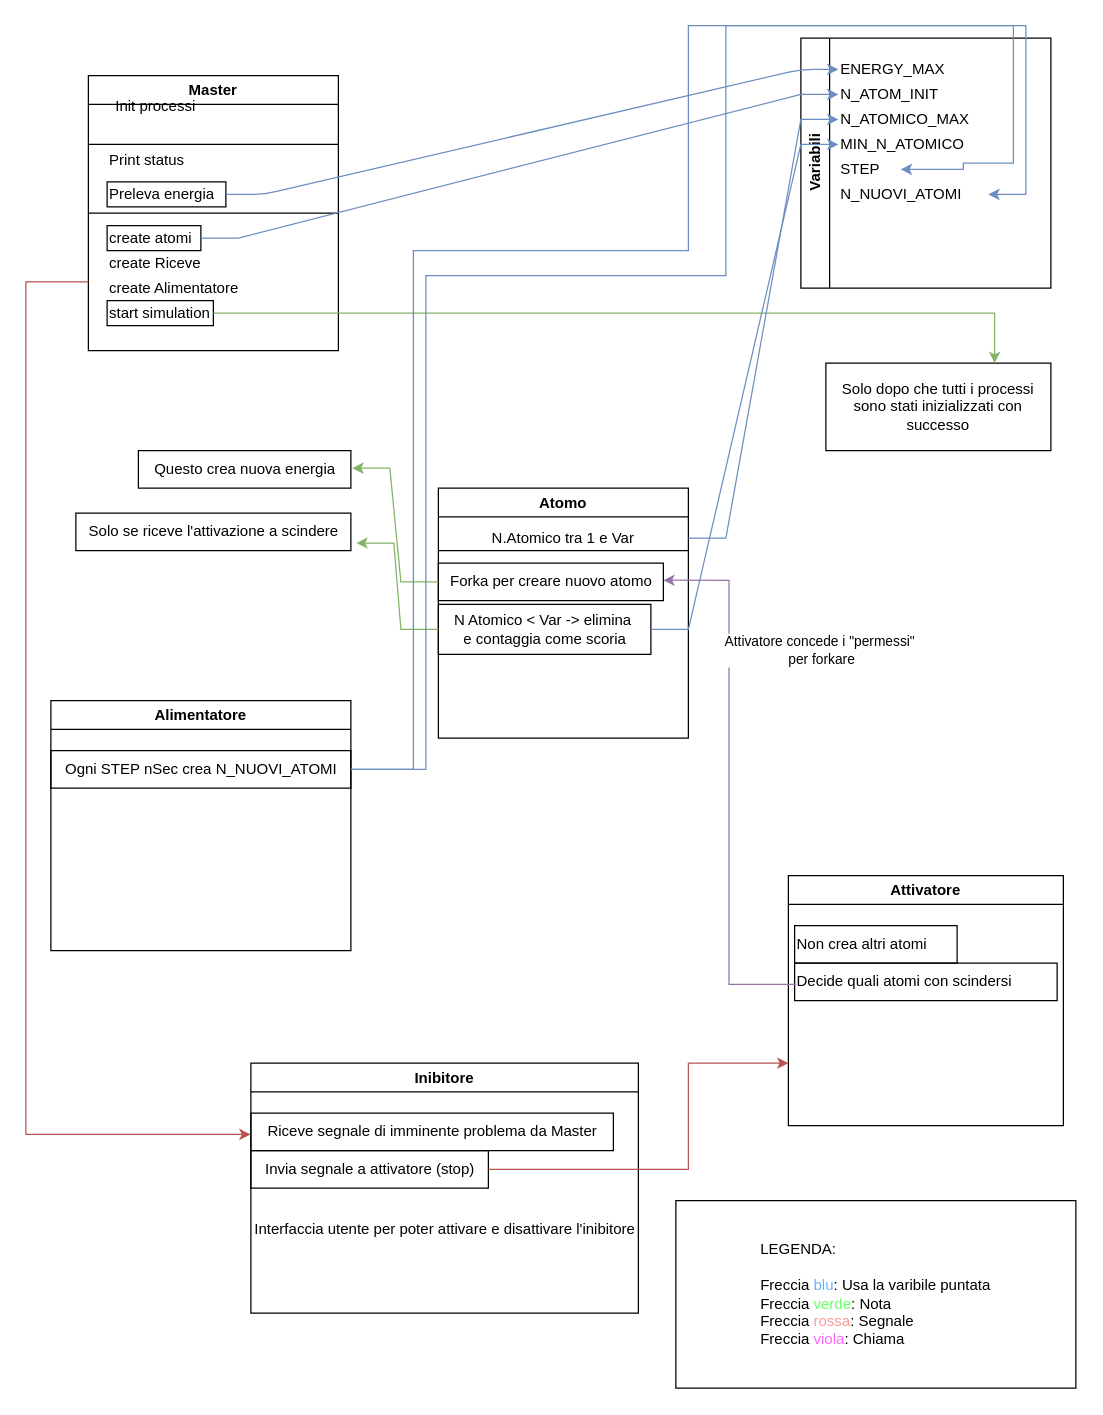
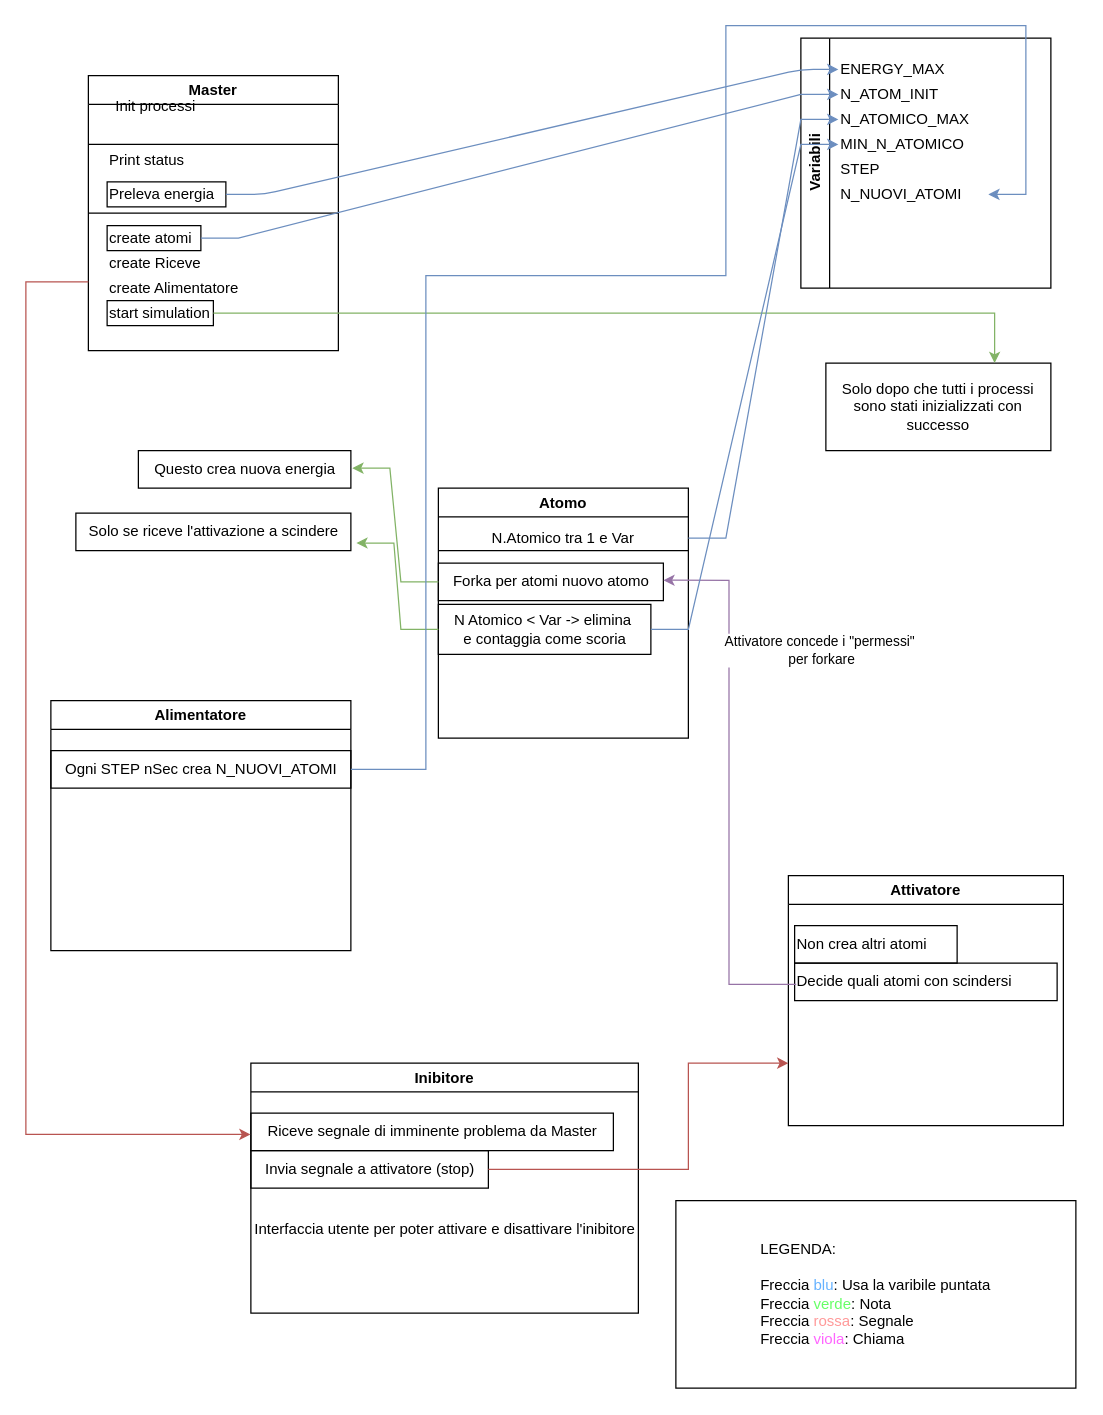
(422, 251) -> none
(551, 582) -> (551, 582)
